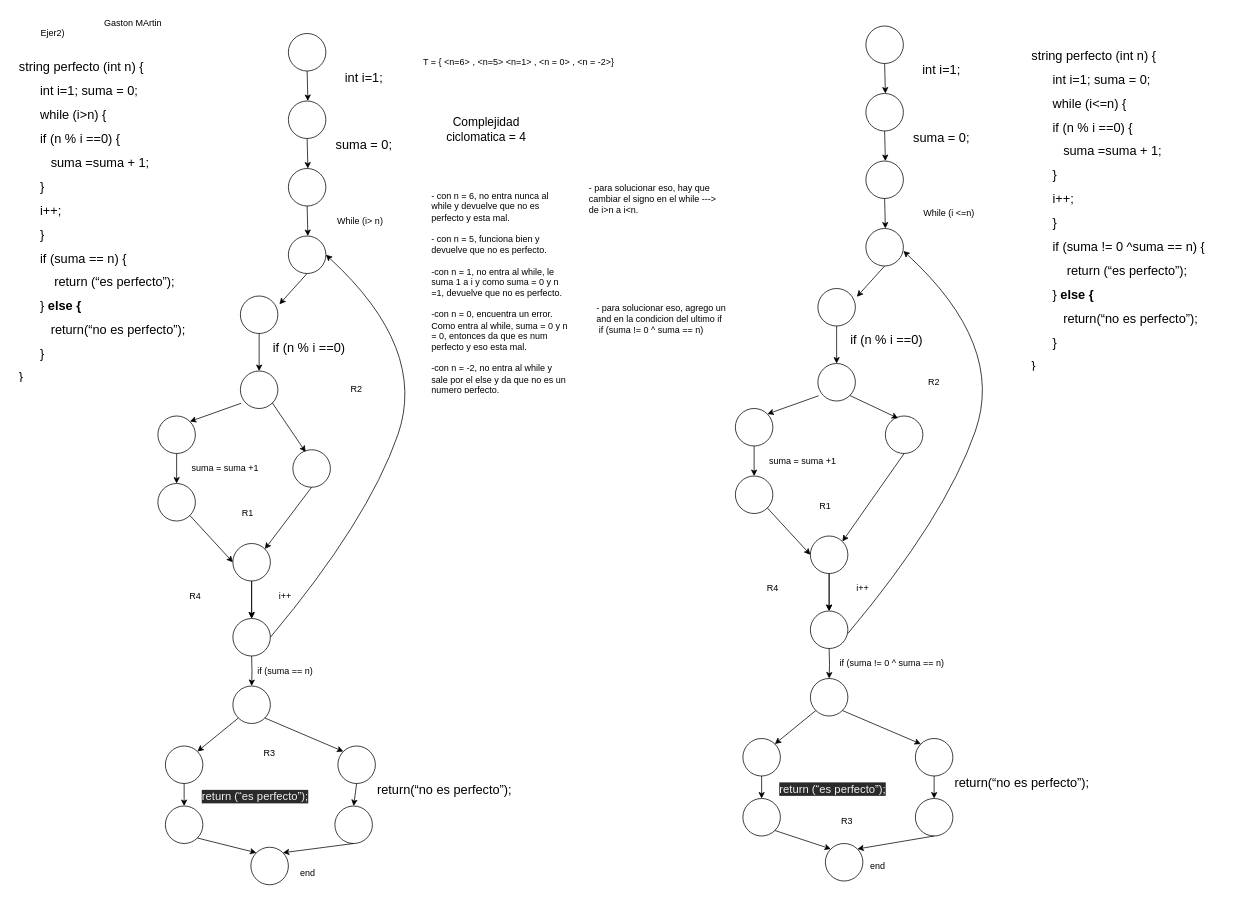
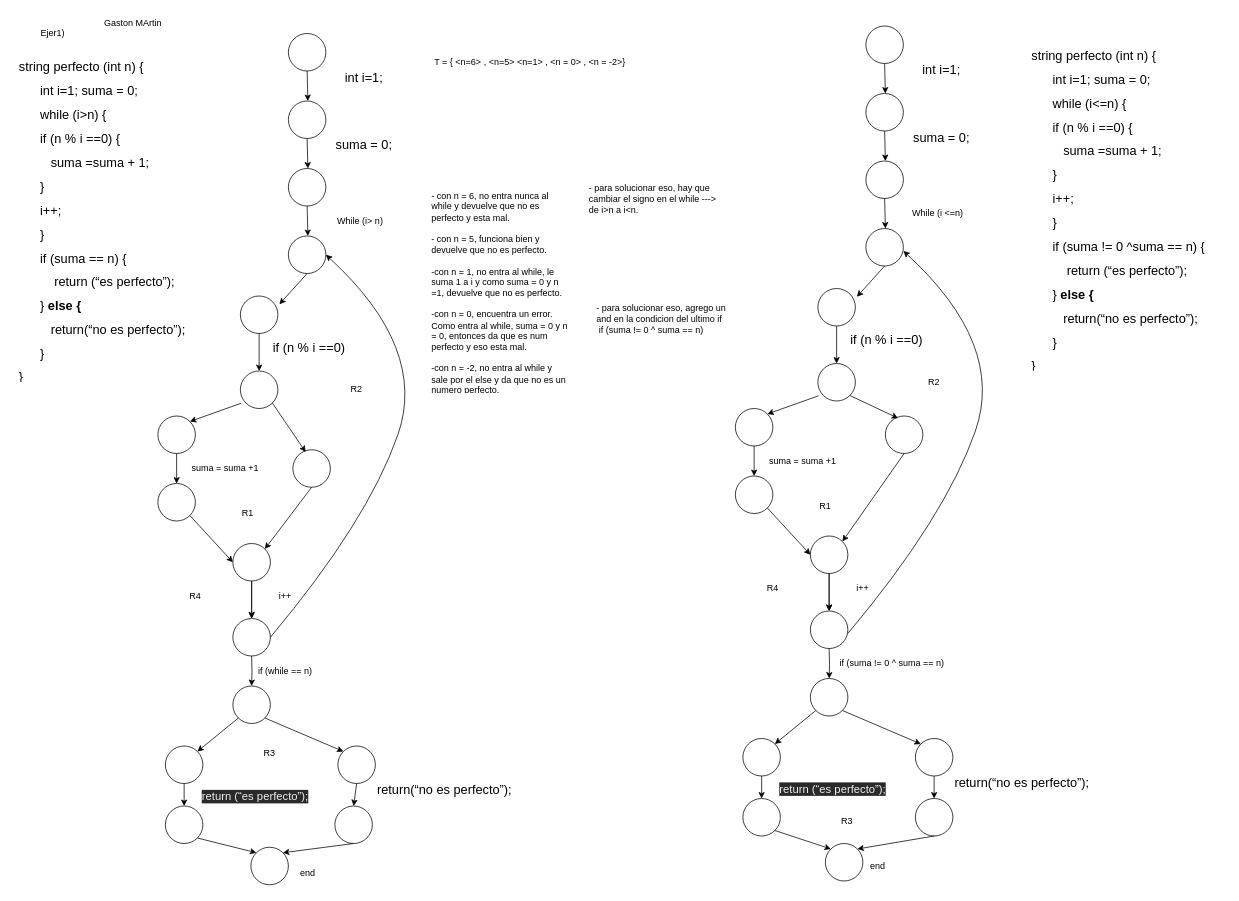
(53, 33) -> (53, 33)
(521, 65) -> (532, 65)
(486, 129) -> none
(949, 213) -> (938, 213)
(285, 671) -> (285, 671)
